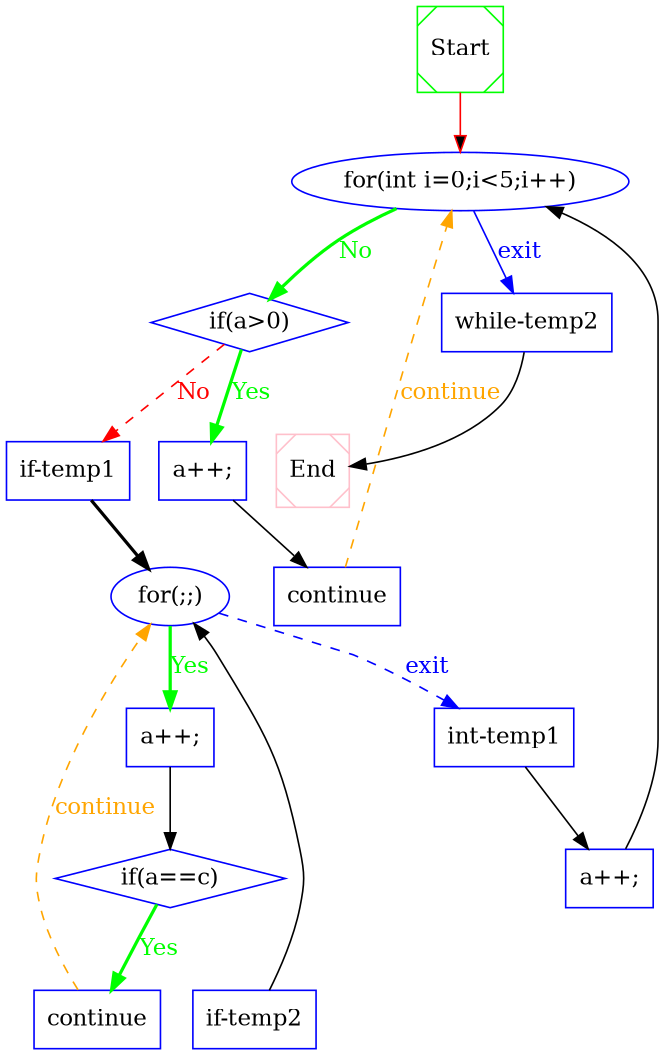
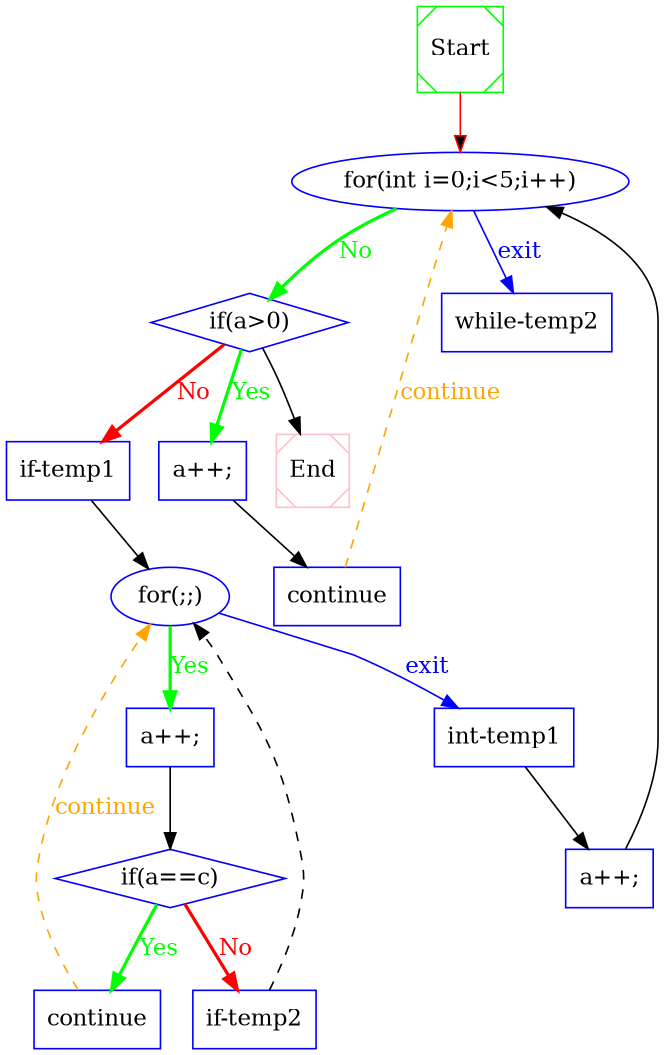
(170, 388) -> (170, 388)
(465, 432) -> (280, 383)
(115, 528) -> (115, 528)
(335, 649) -> (335, 649)
(290, 806) -> (290, 806)
none -> (207, 940)
